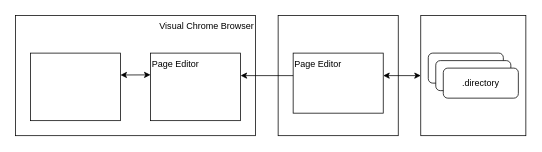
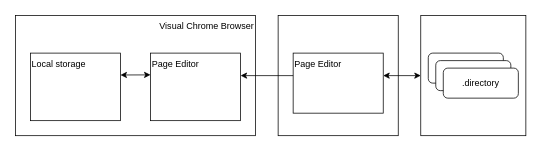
none -> (60, 64)
